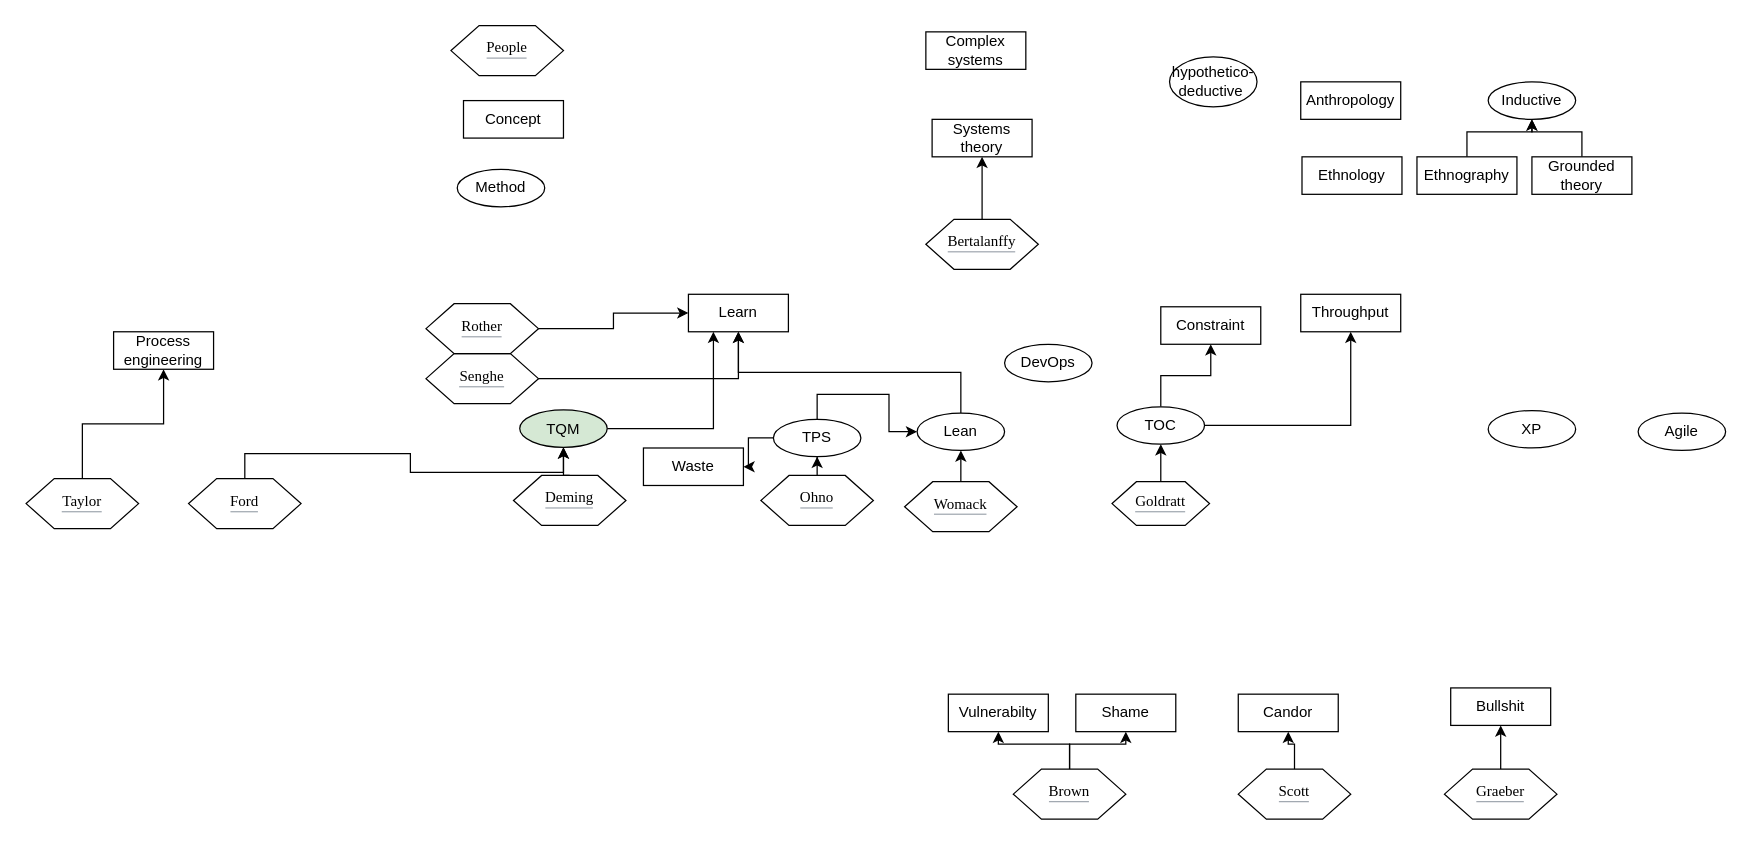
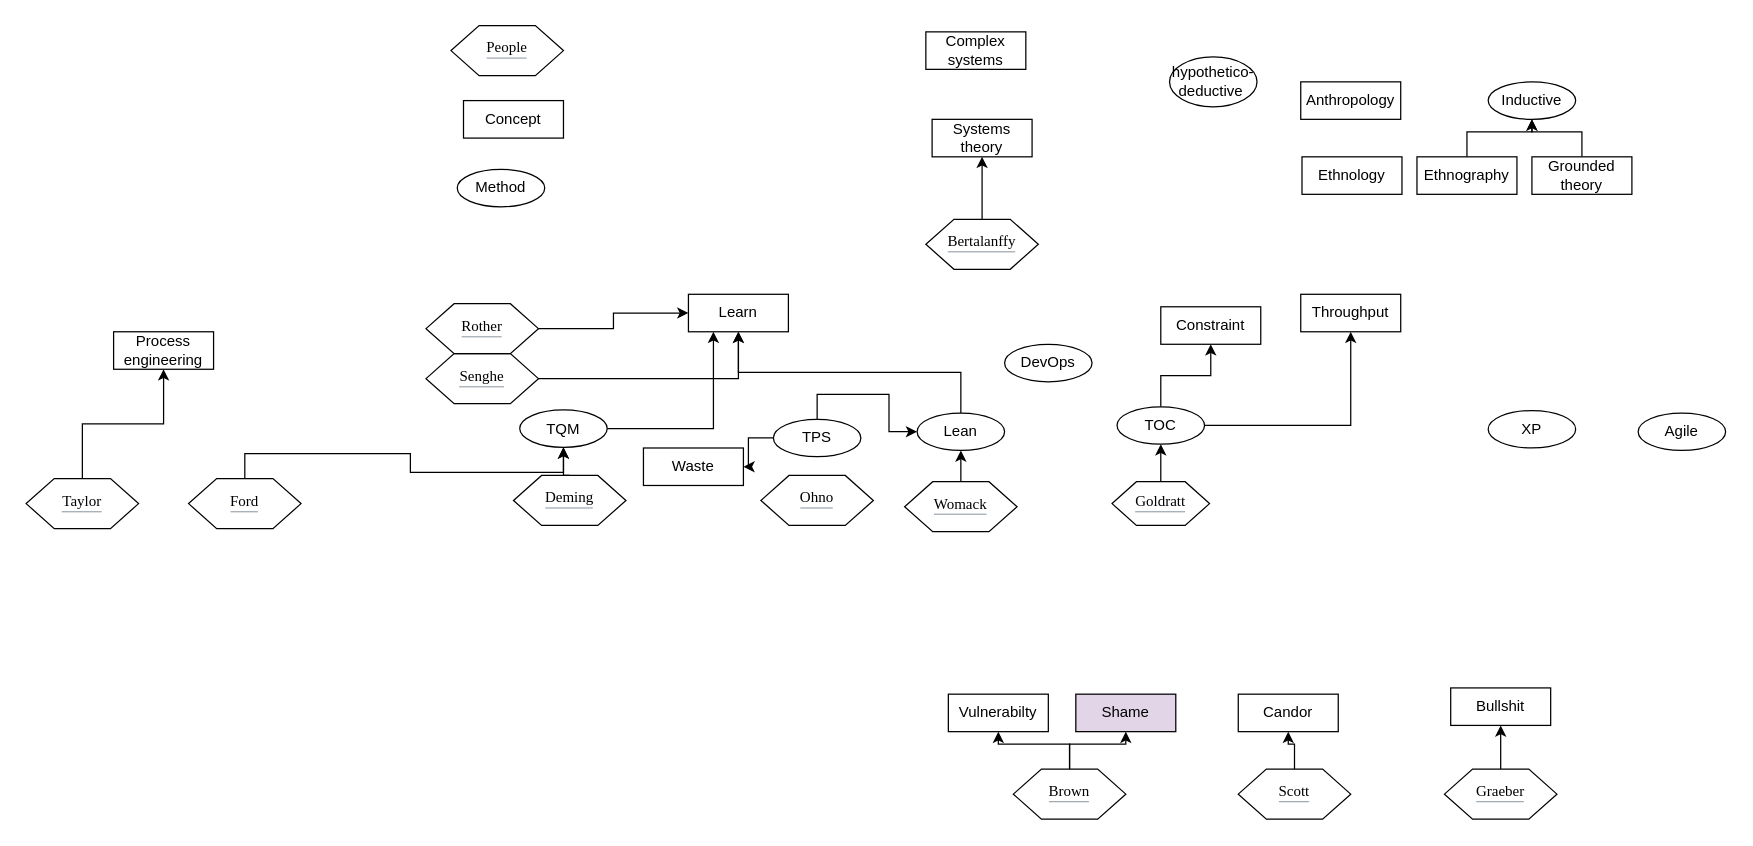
(563, 429) -> (563, 429)
(817, 466) -> none
(1126, 713) -> (1126, 713)
